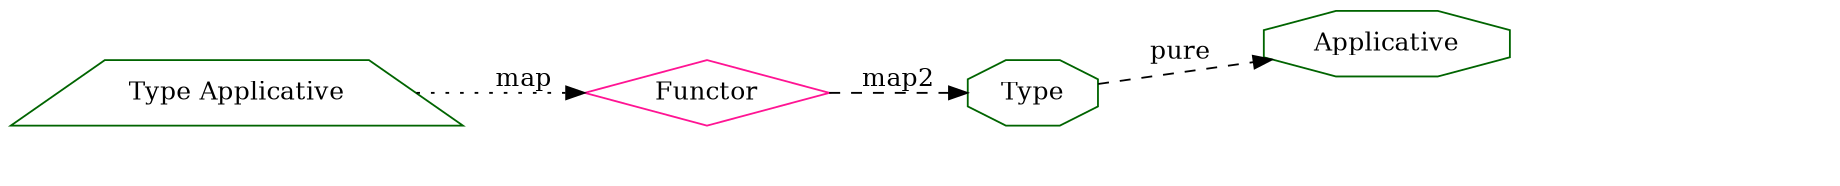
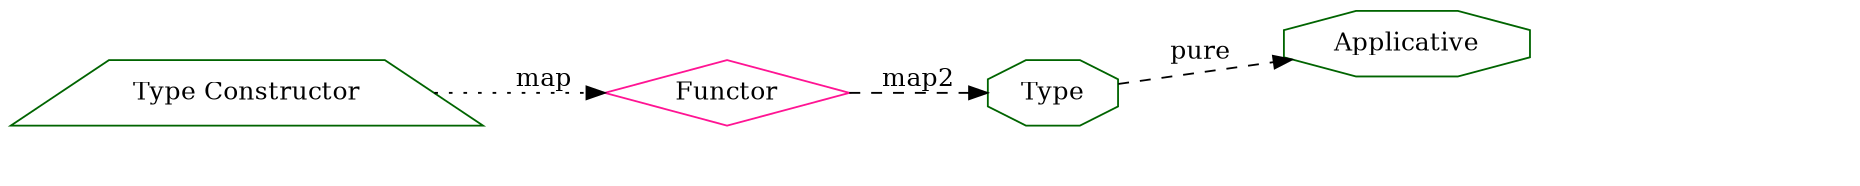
(237, 93) -> (247, 93)
